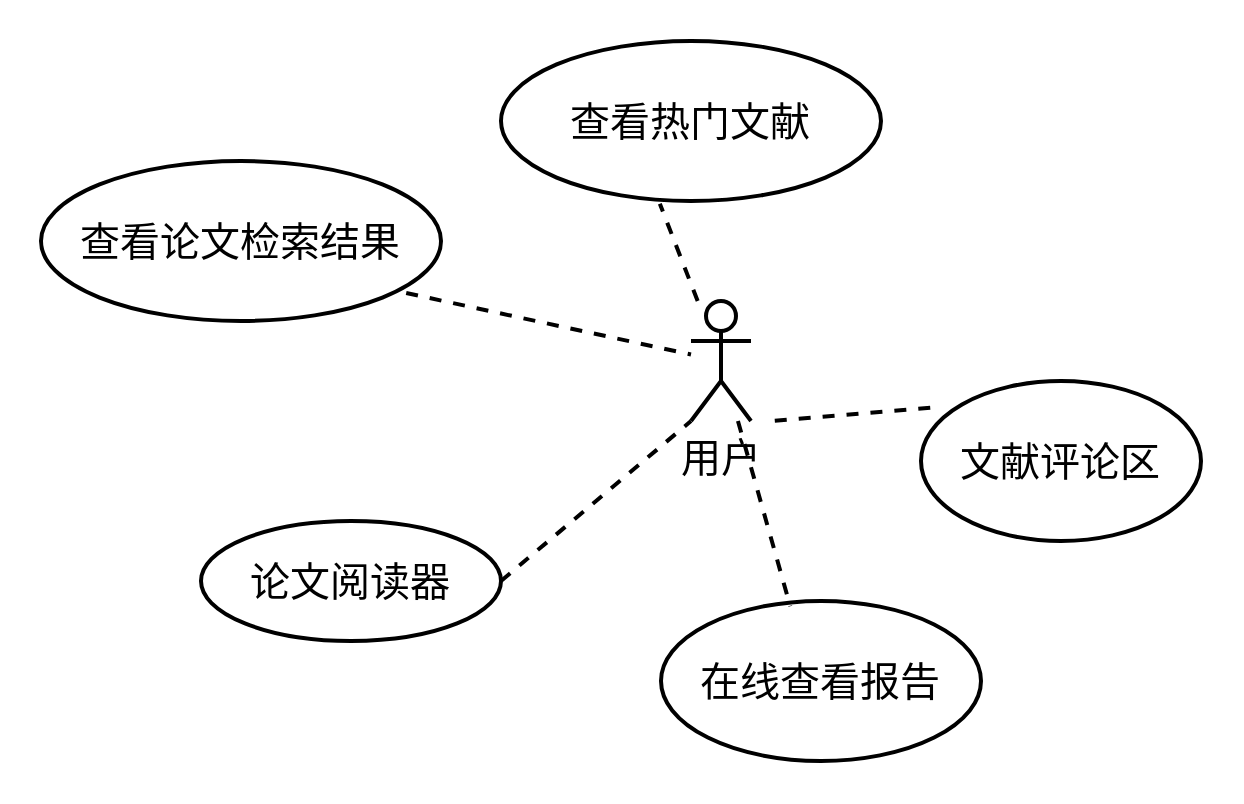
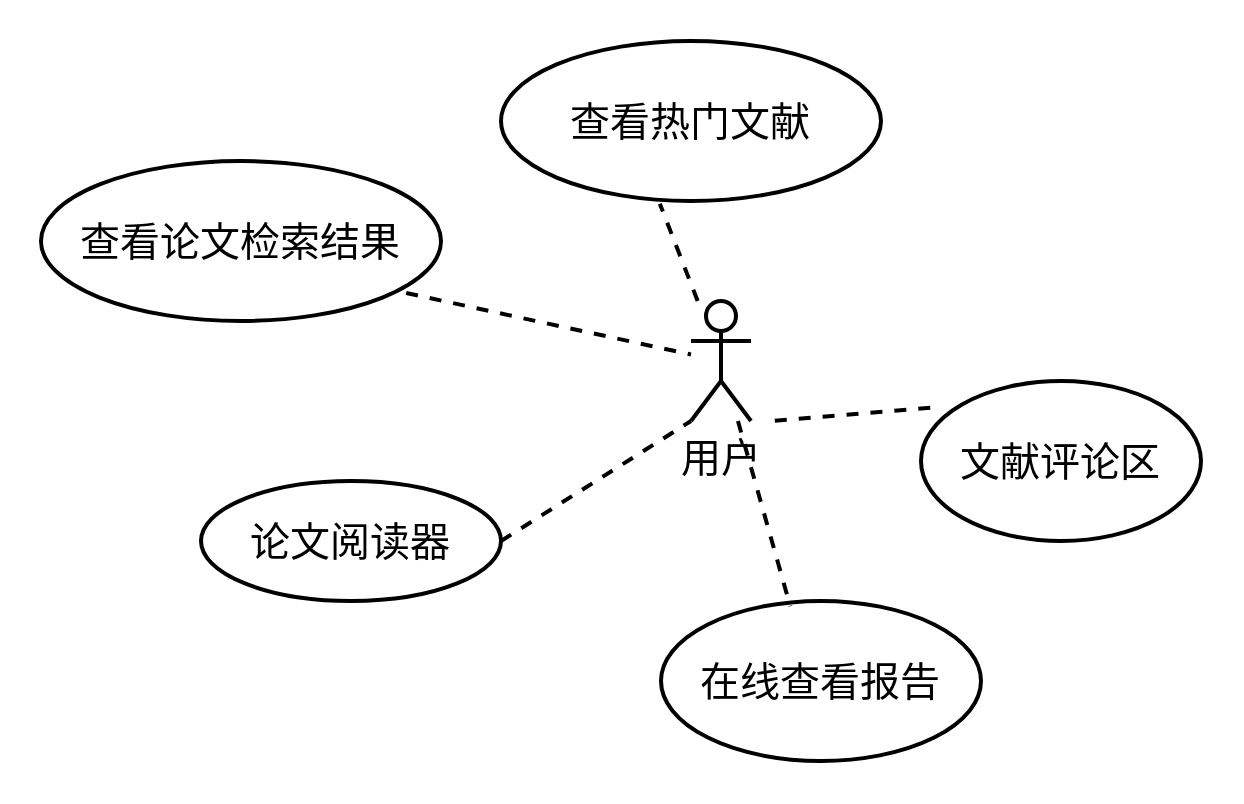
(351, 581) -> (351, 541)
